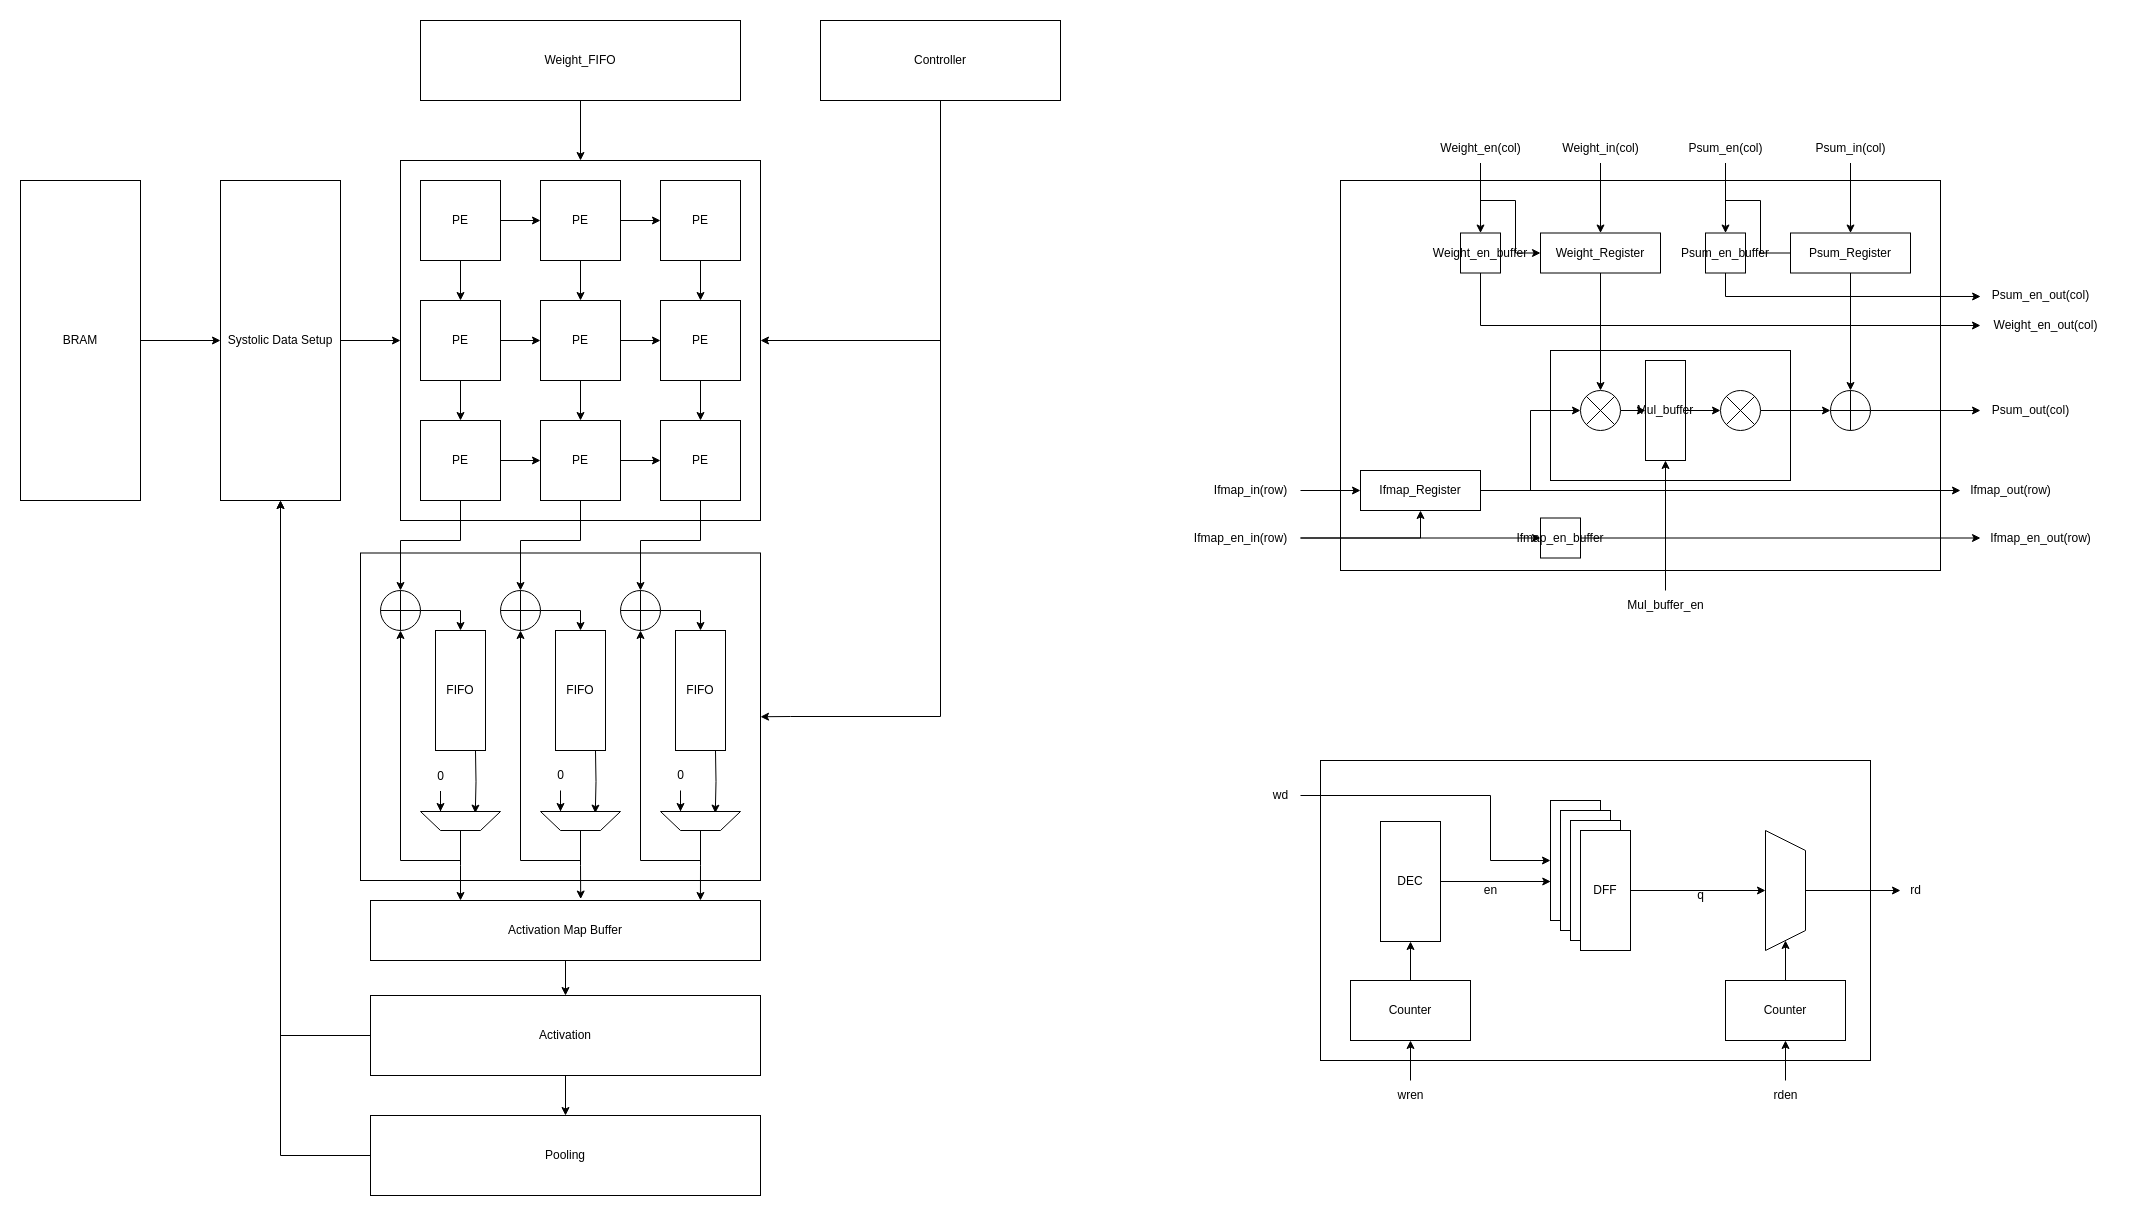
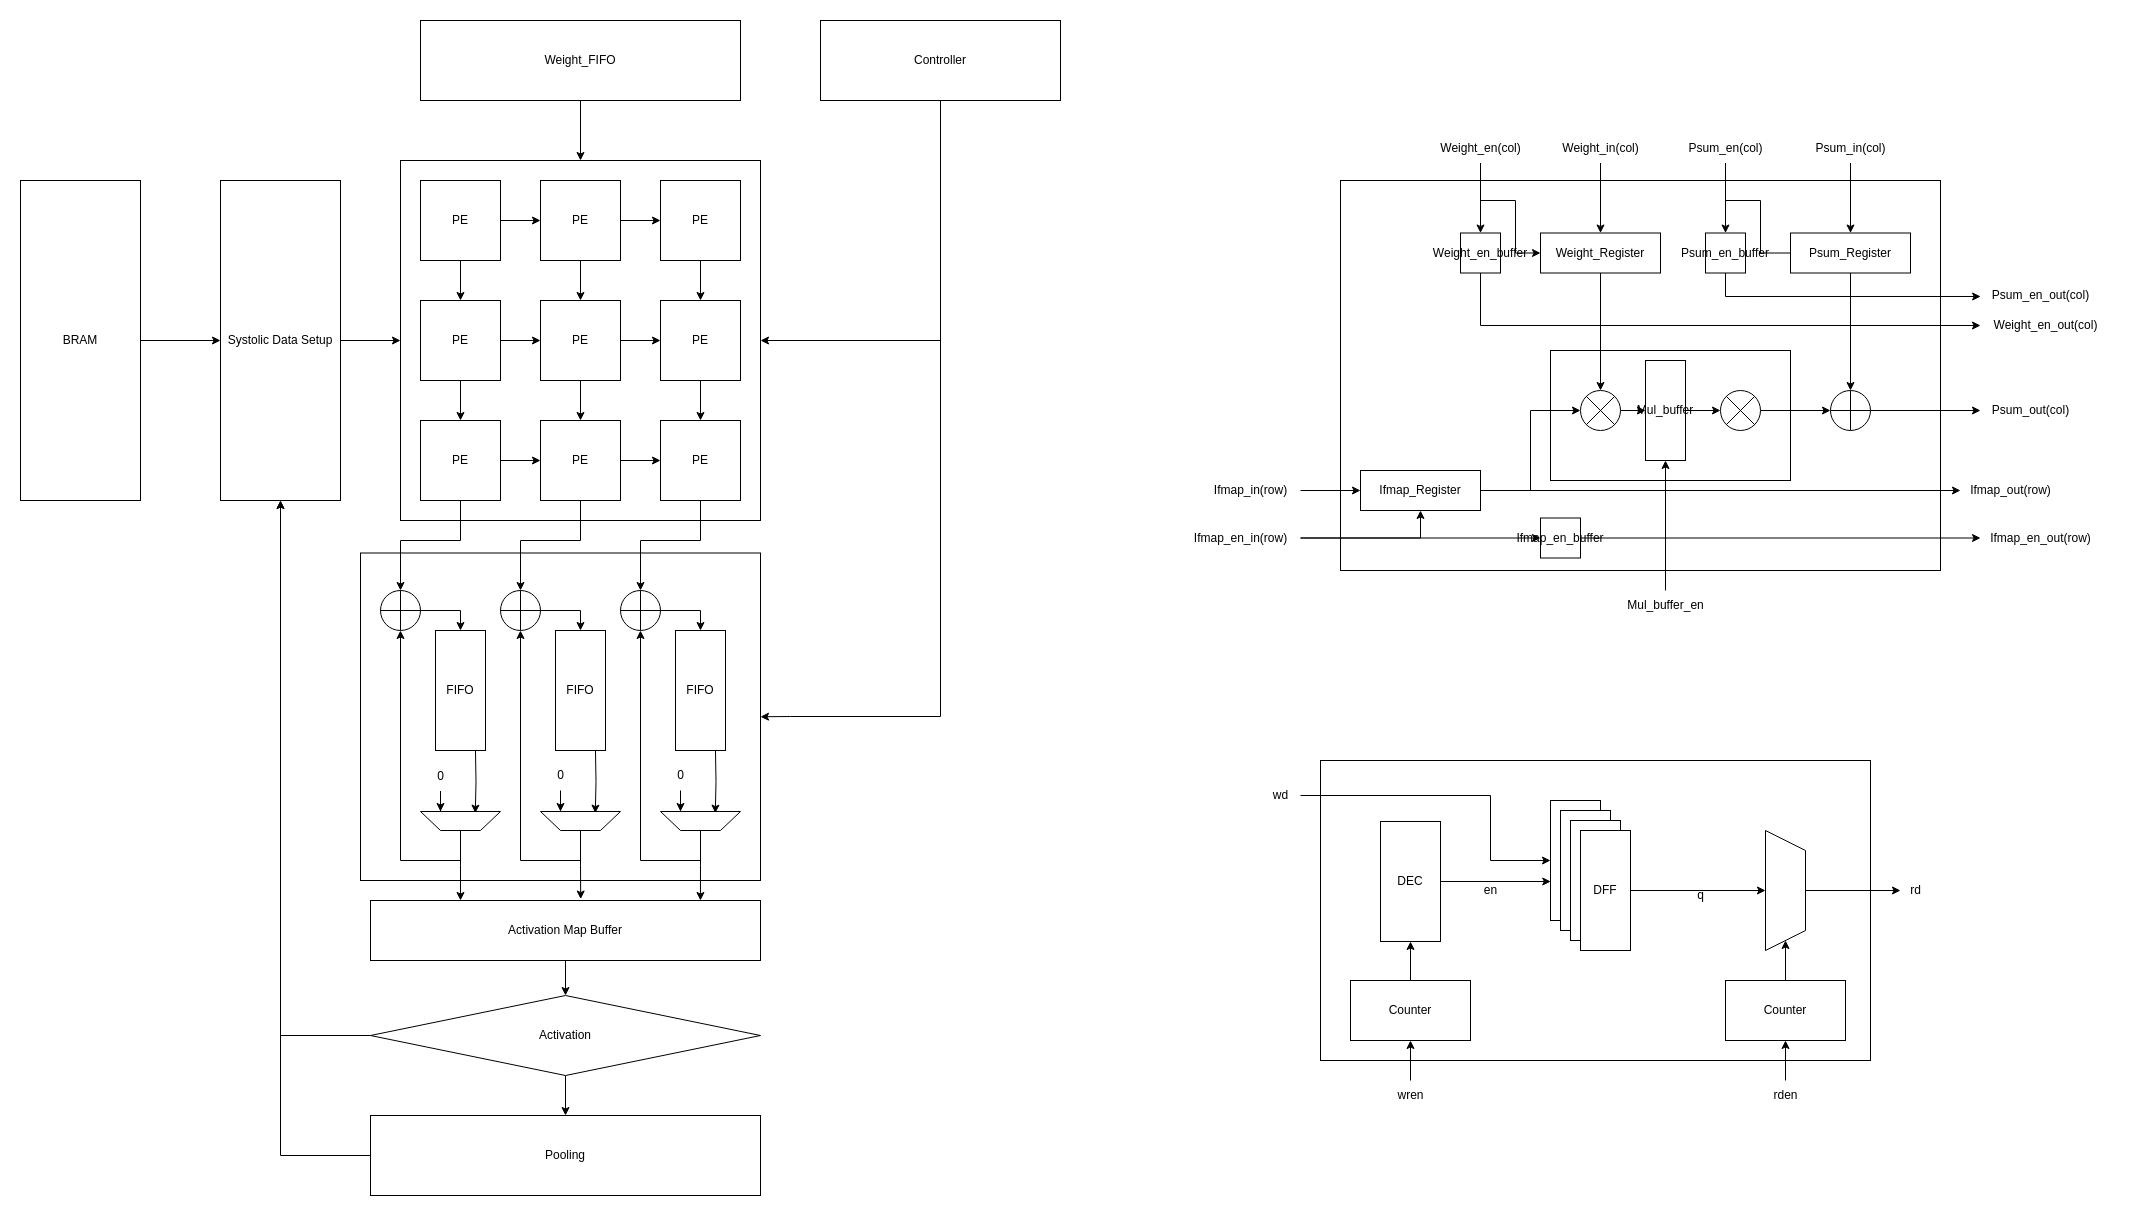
(566, 1036) -> (566, 1036)
